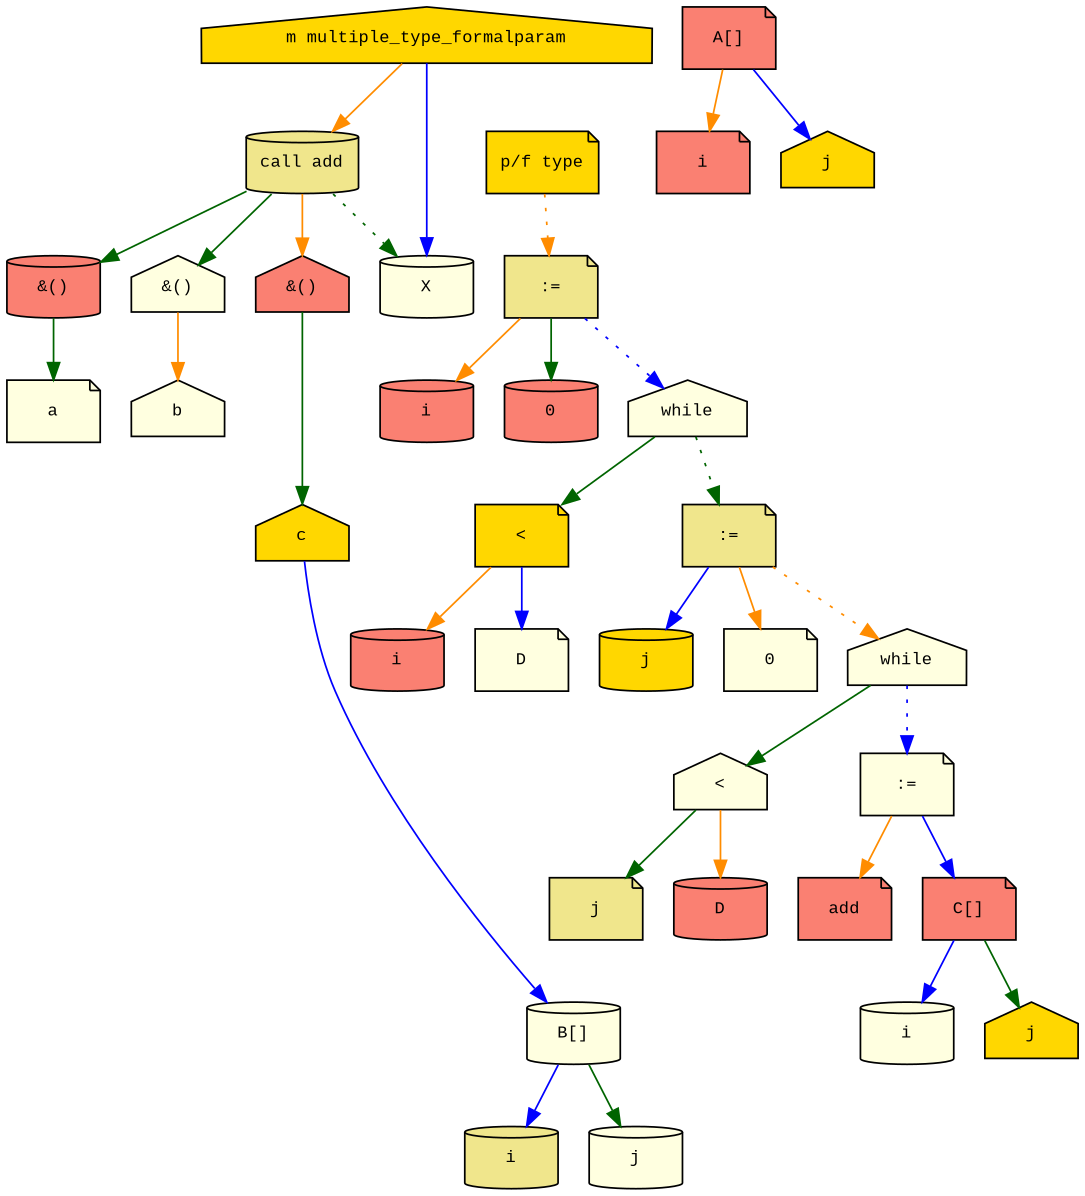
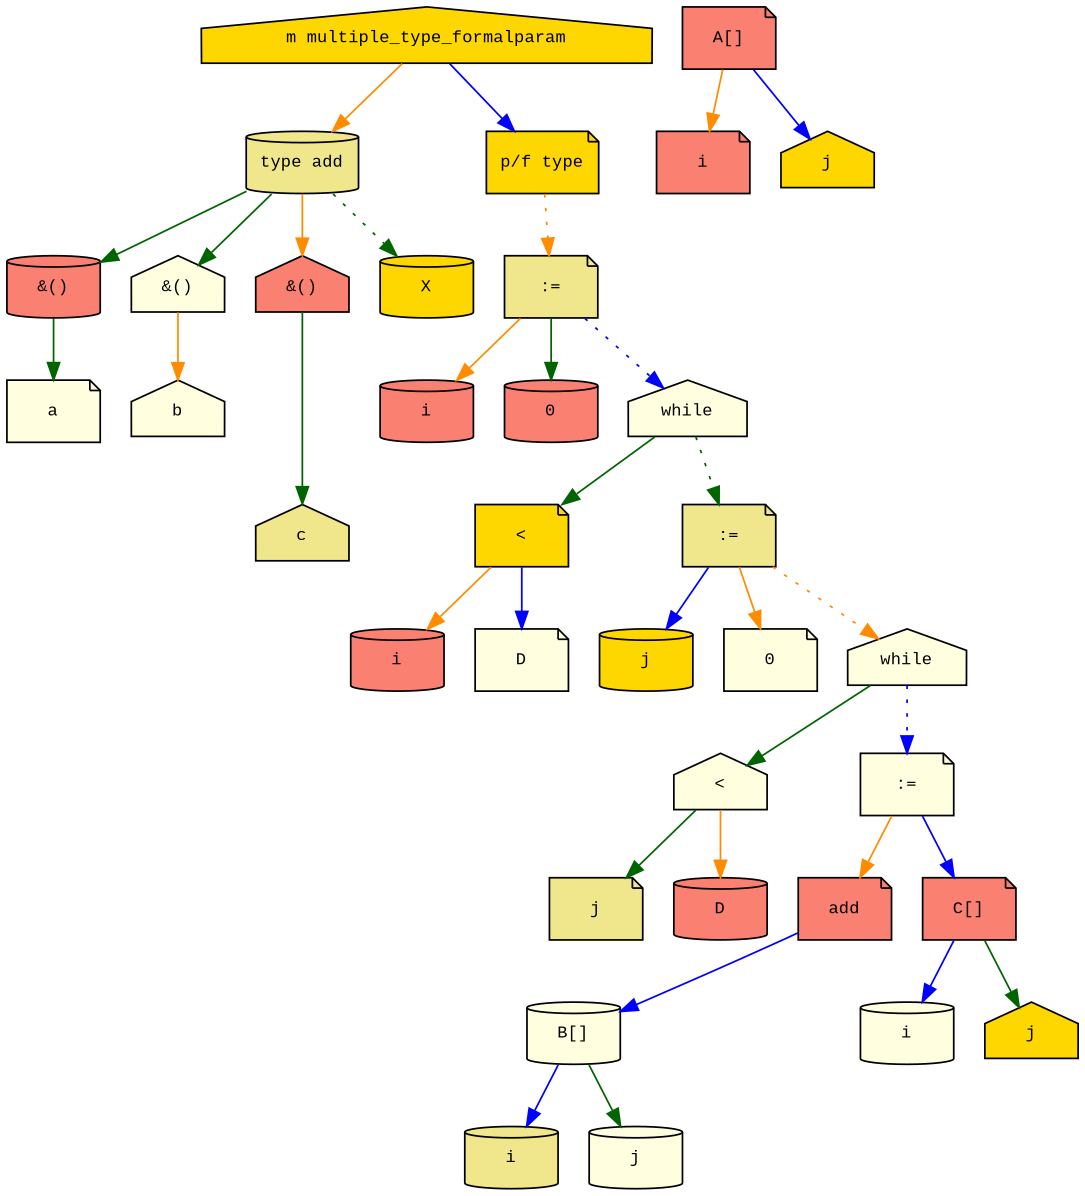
(427, 150) -> (476, 91)
(302, 162) -> (302, 162)
(427, 287) -> (427, 287)
(302, 536) -> (302, 536)
(388, 791) -> (718, 969)
